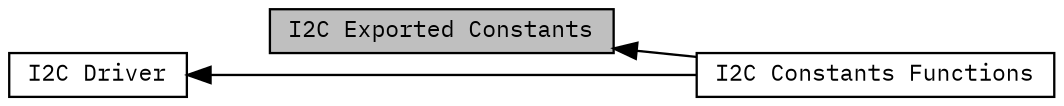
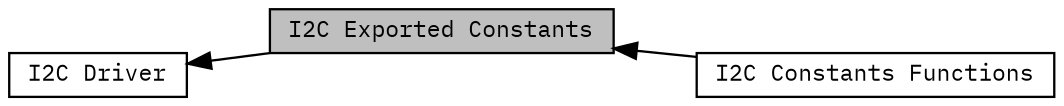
(454, 75) -> (240, 57)
